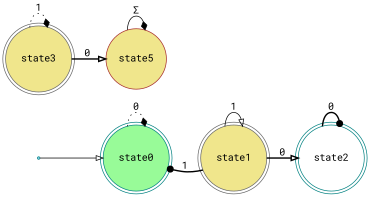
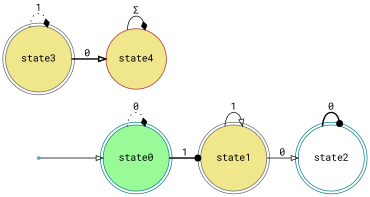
(136, 59) -> (136, 59)
(279, 158) -> (279, 158)
(188, 172) -> (182, 158)
